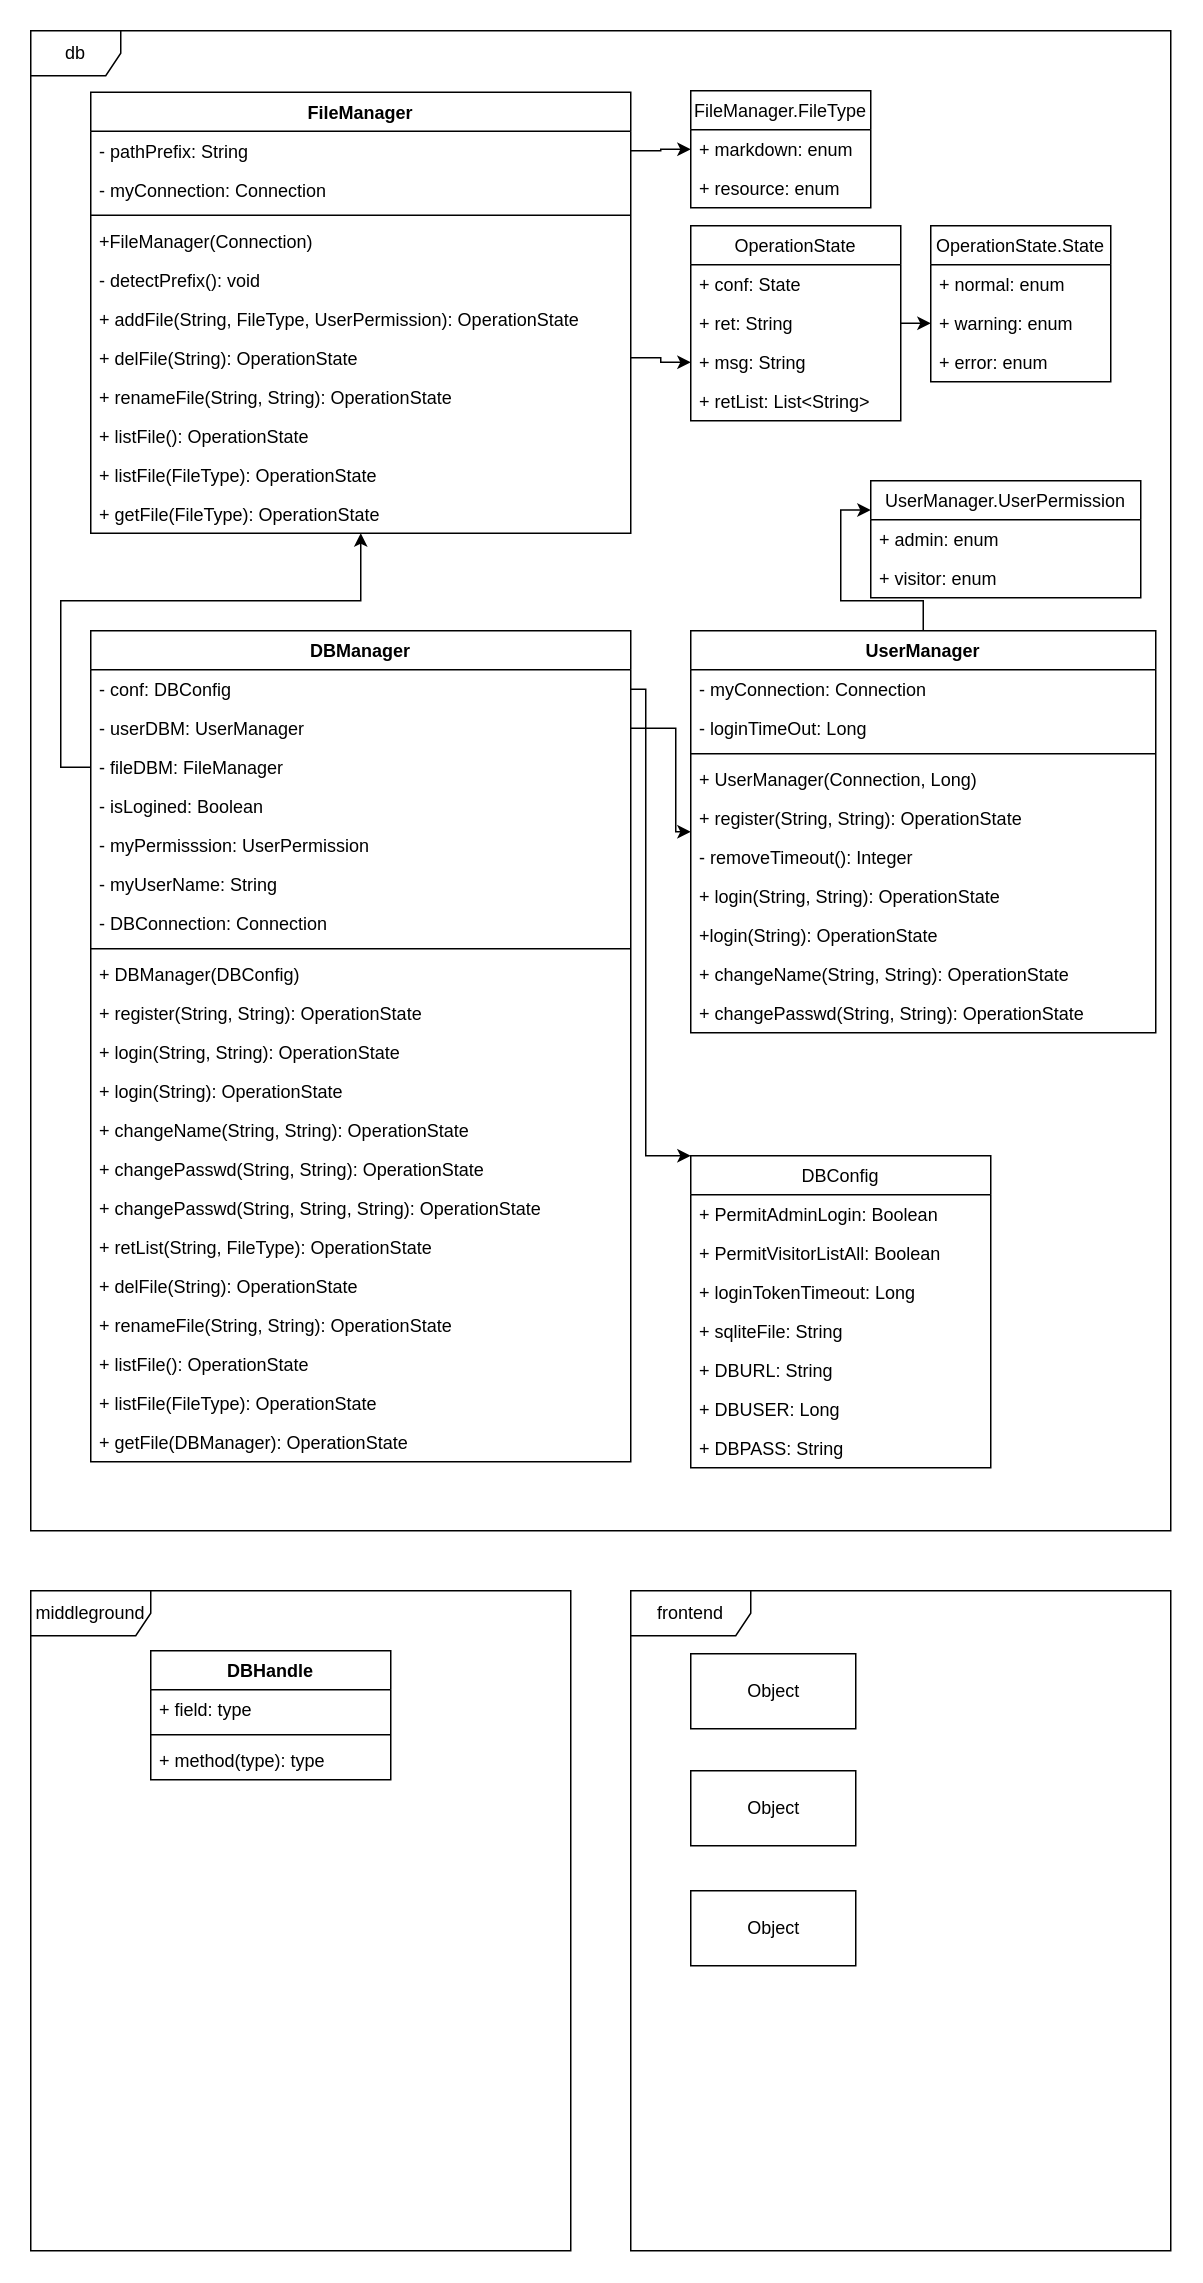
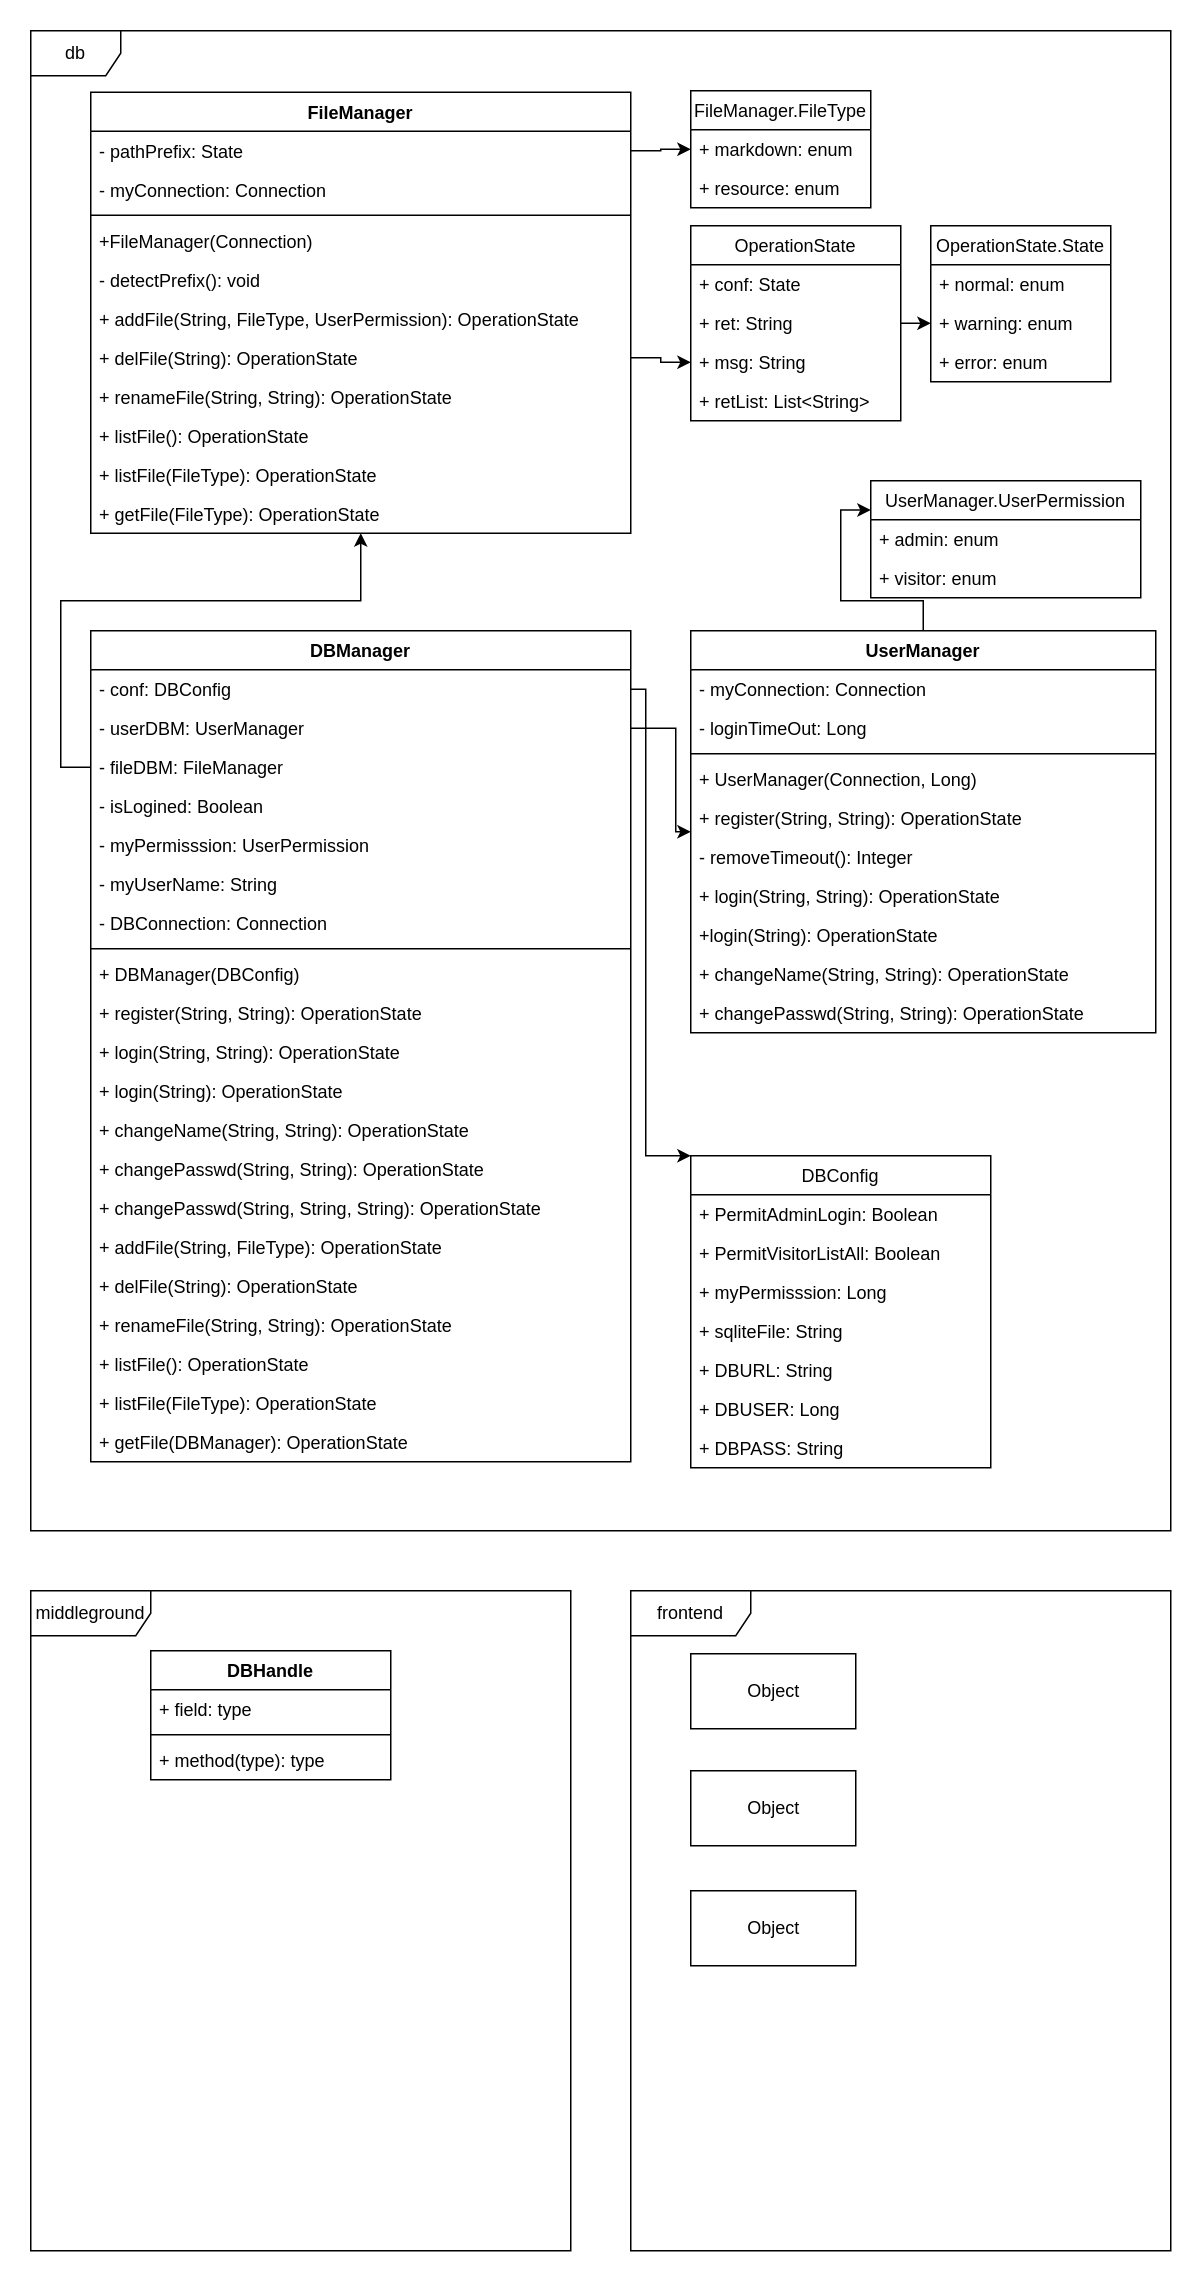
(188, 152) -> (185, 152)
(292, 1248) -> (290, 1248)
(811, 1293) -> (793, 1293)
